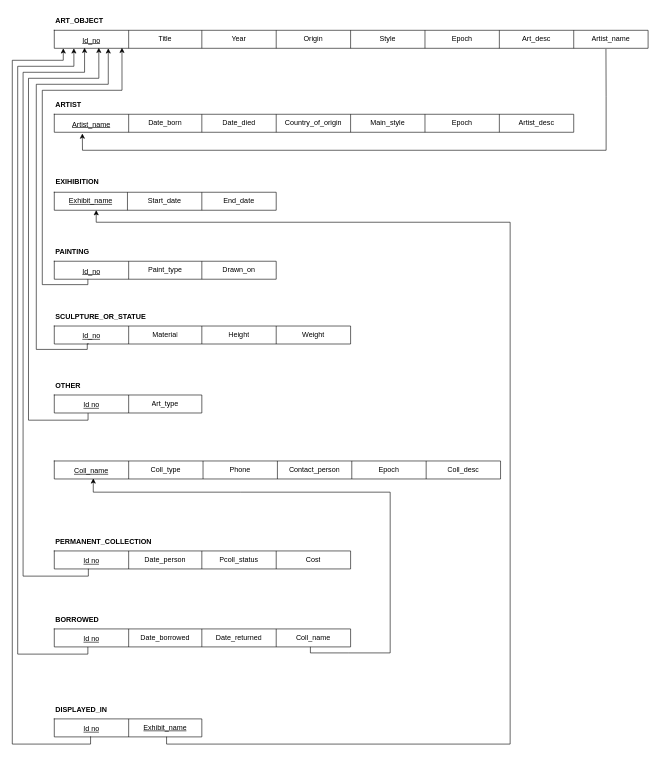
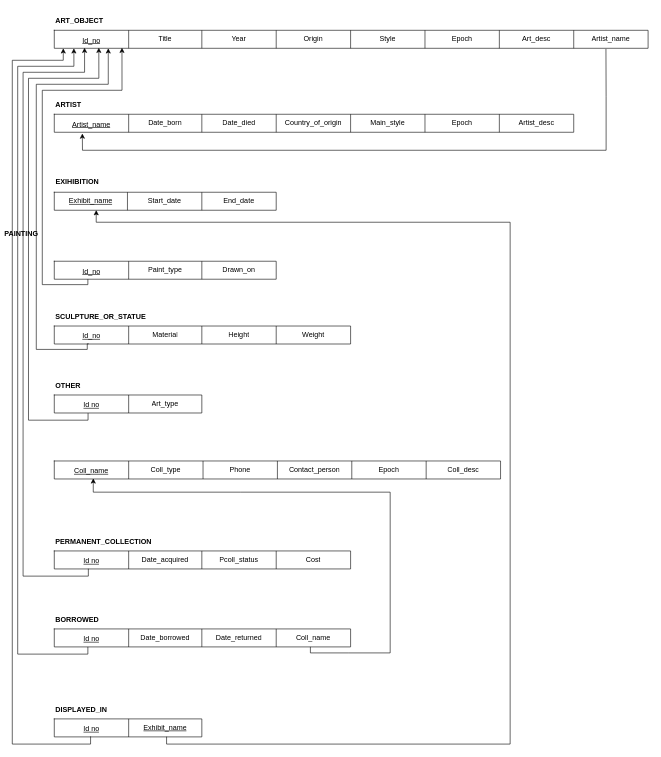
(81, 252) -> (30, 234)
(165, 560) -> (165, 560)
